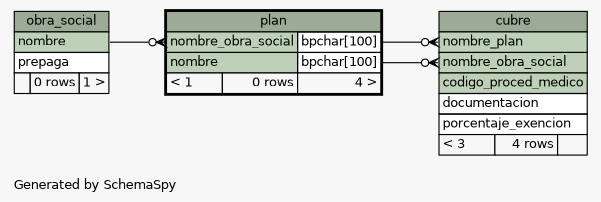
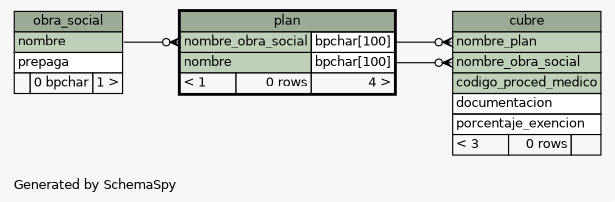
(55, 83) -> (62, 83)
(533, 144) -> (547, 144)
